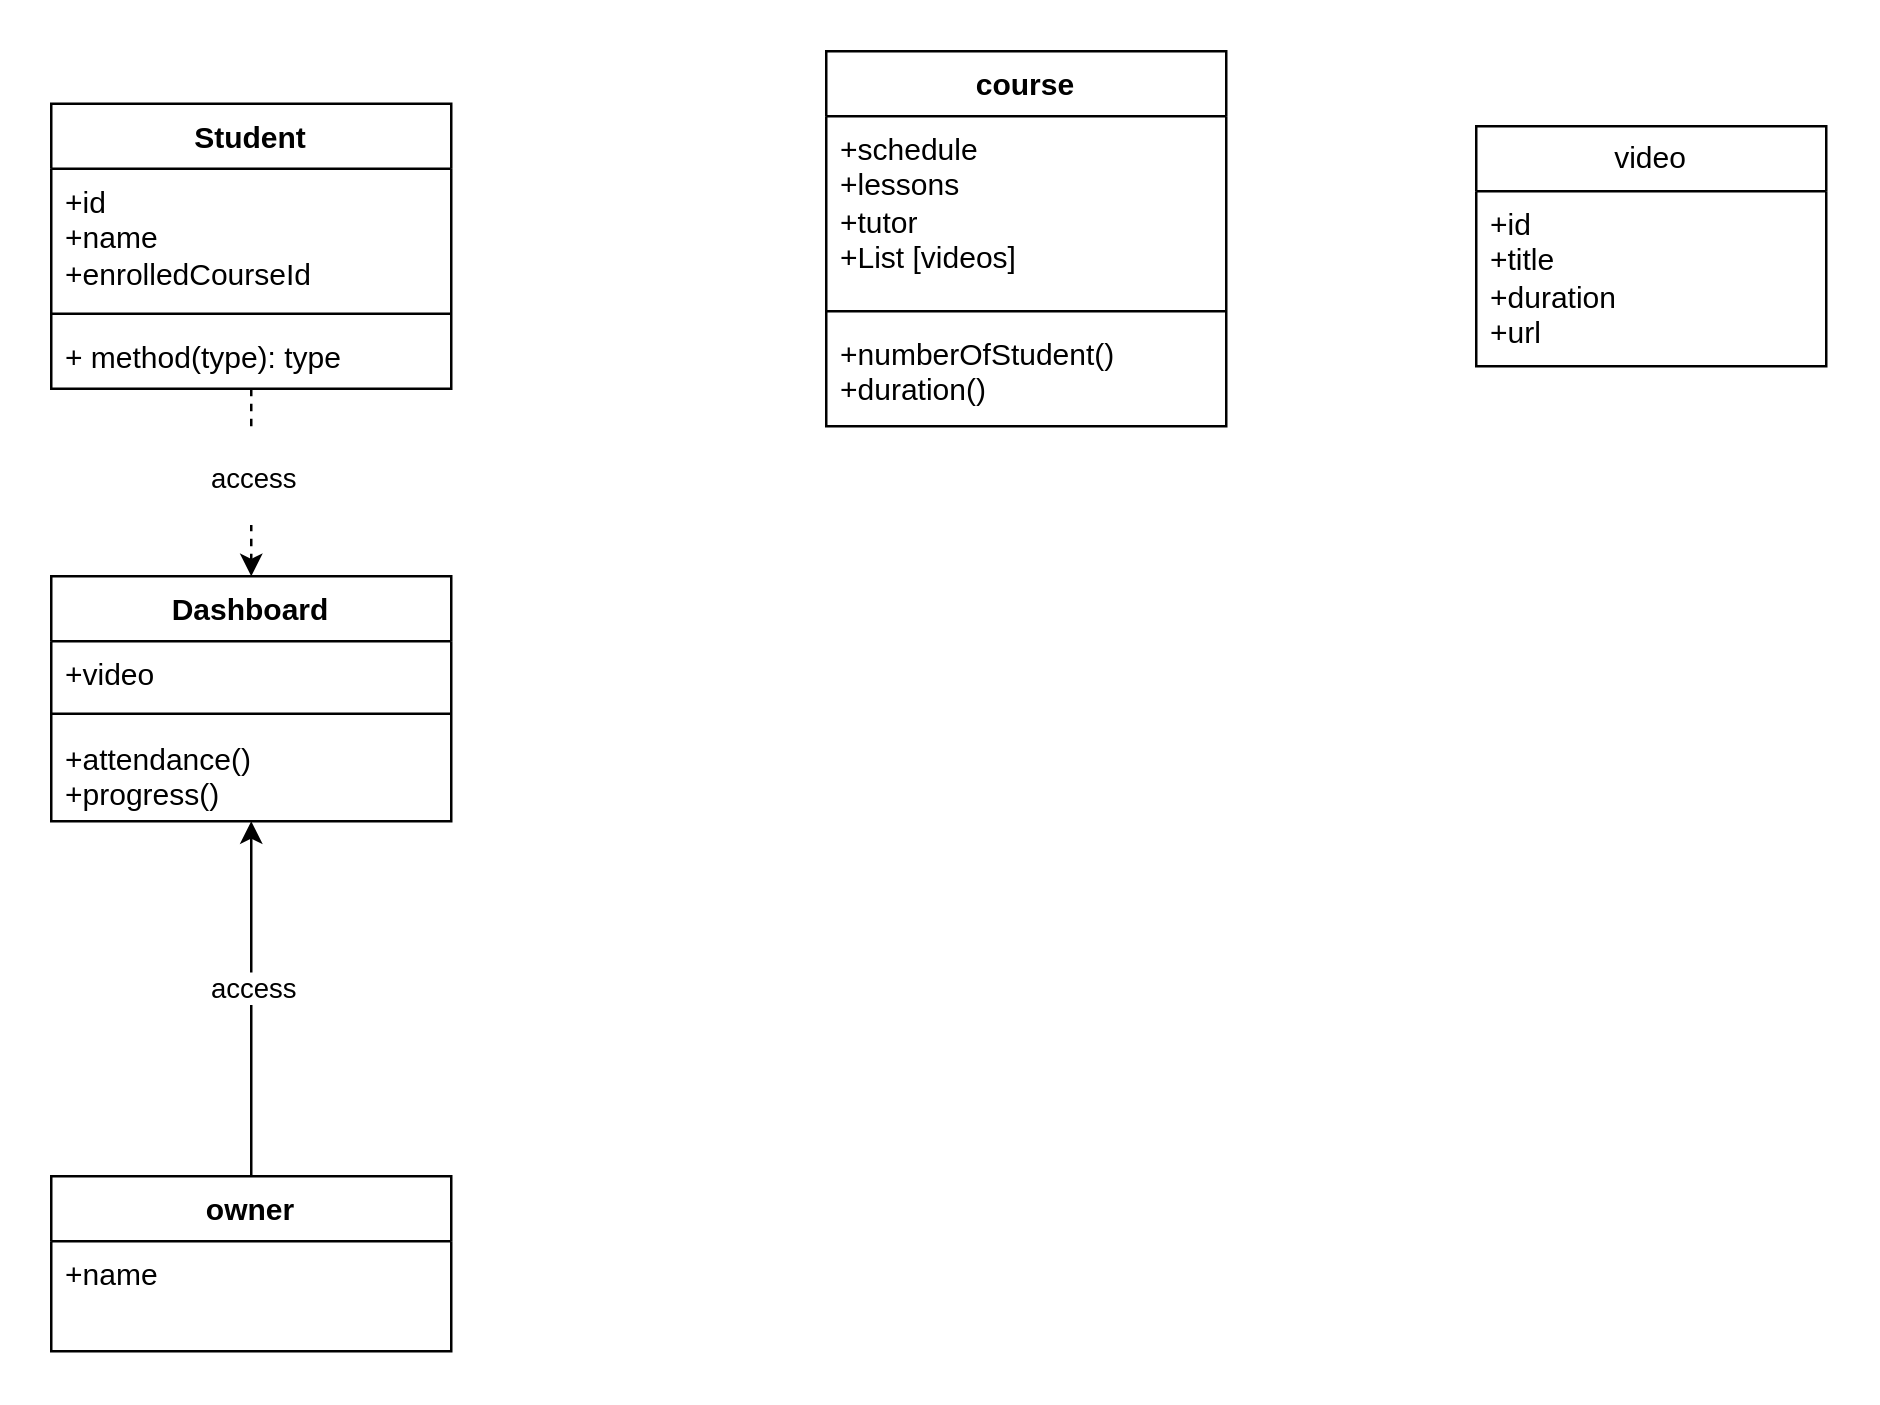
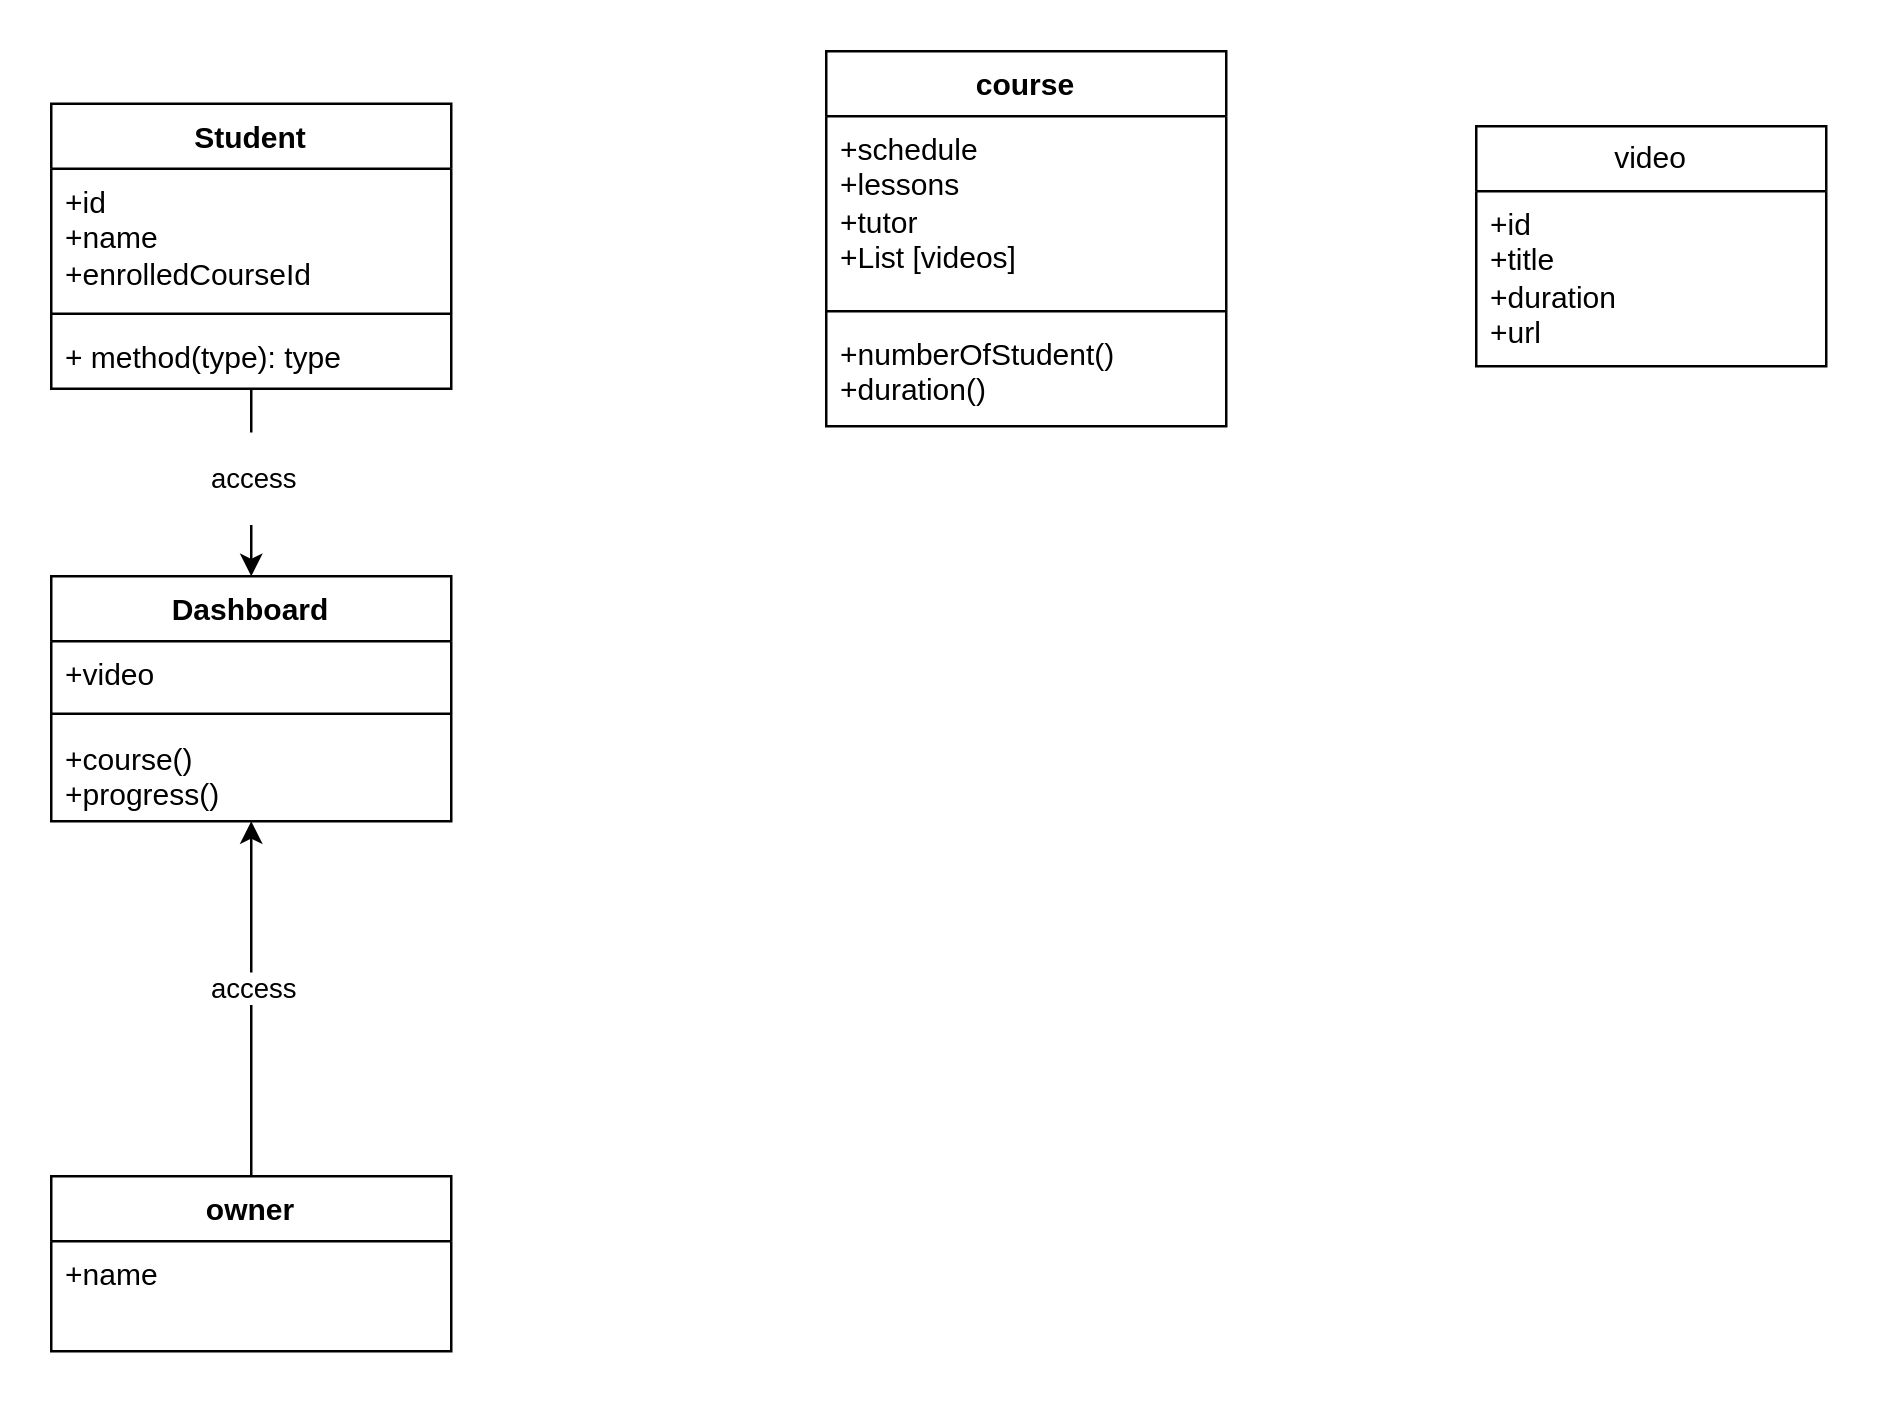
(251, 413) -> (251, 413)
(175, 780) -> (159, 780)
